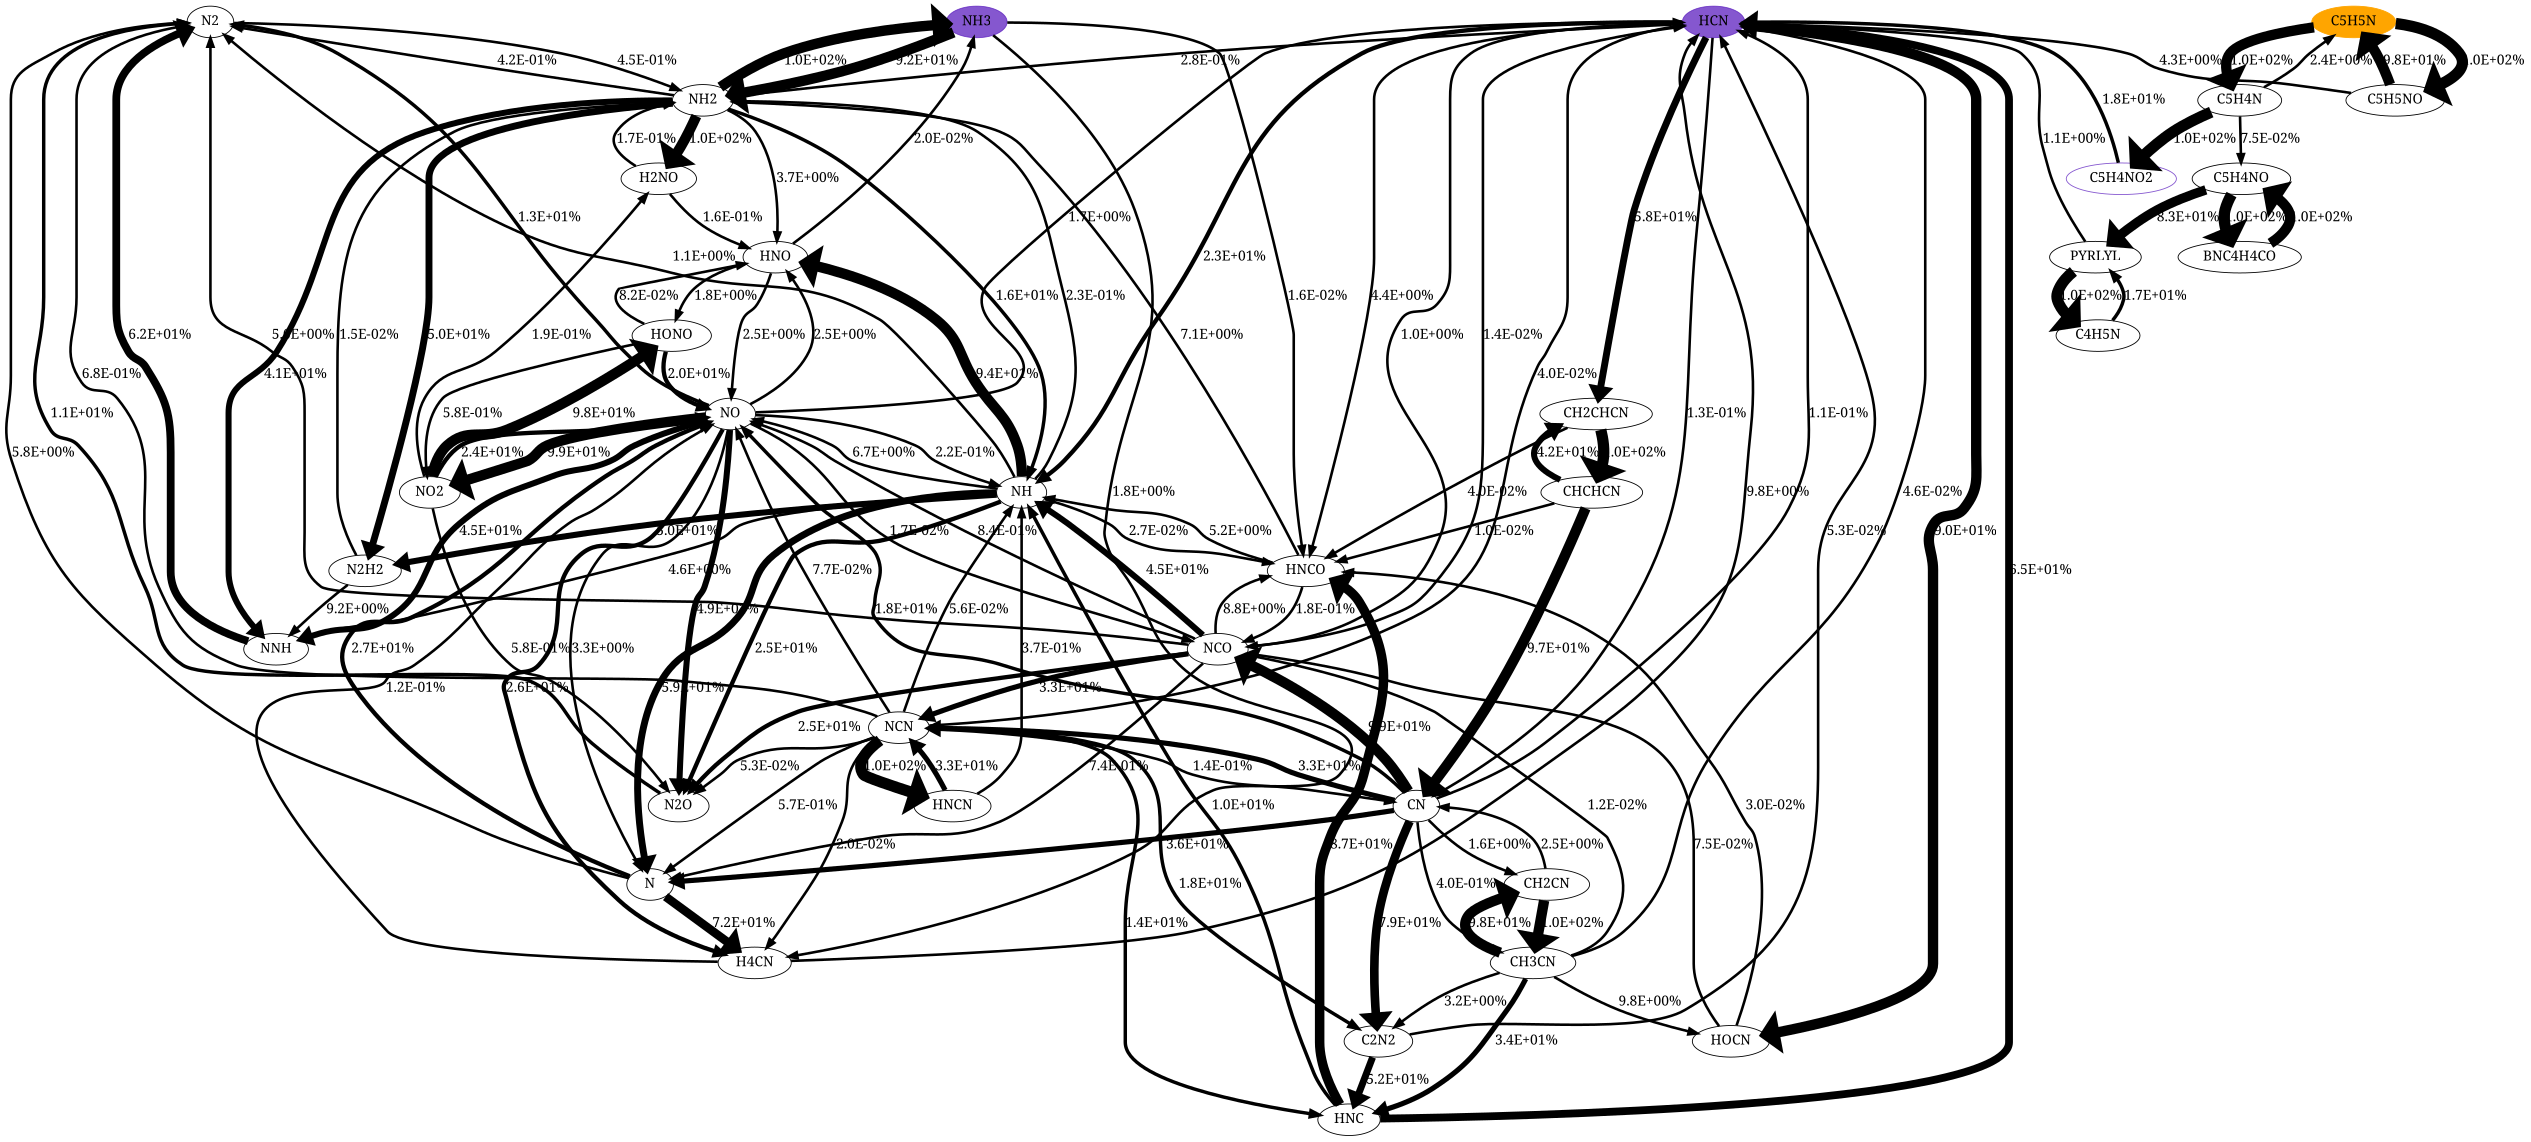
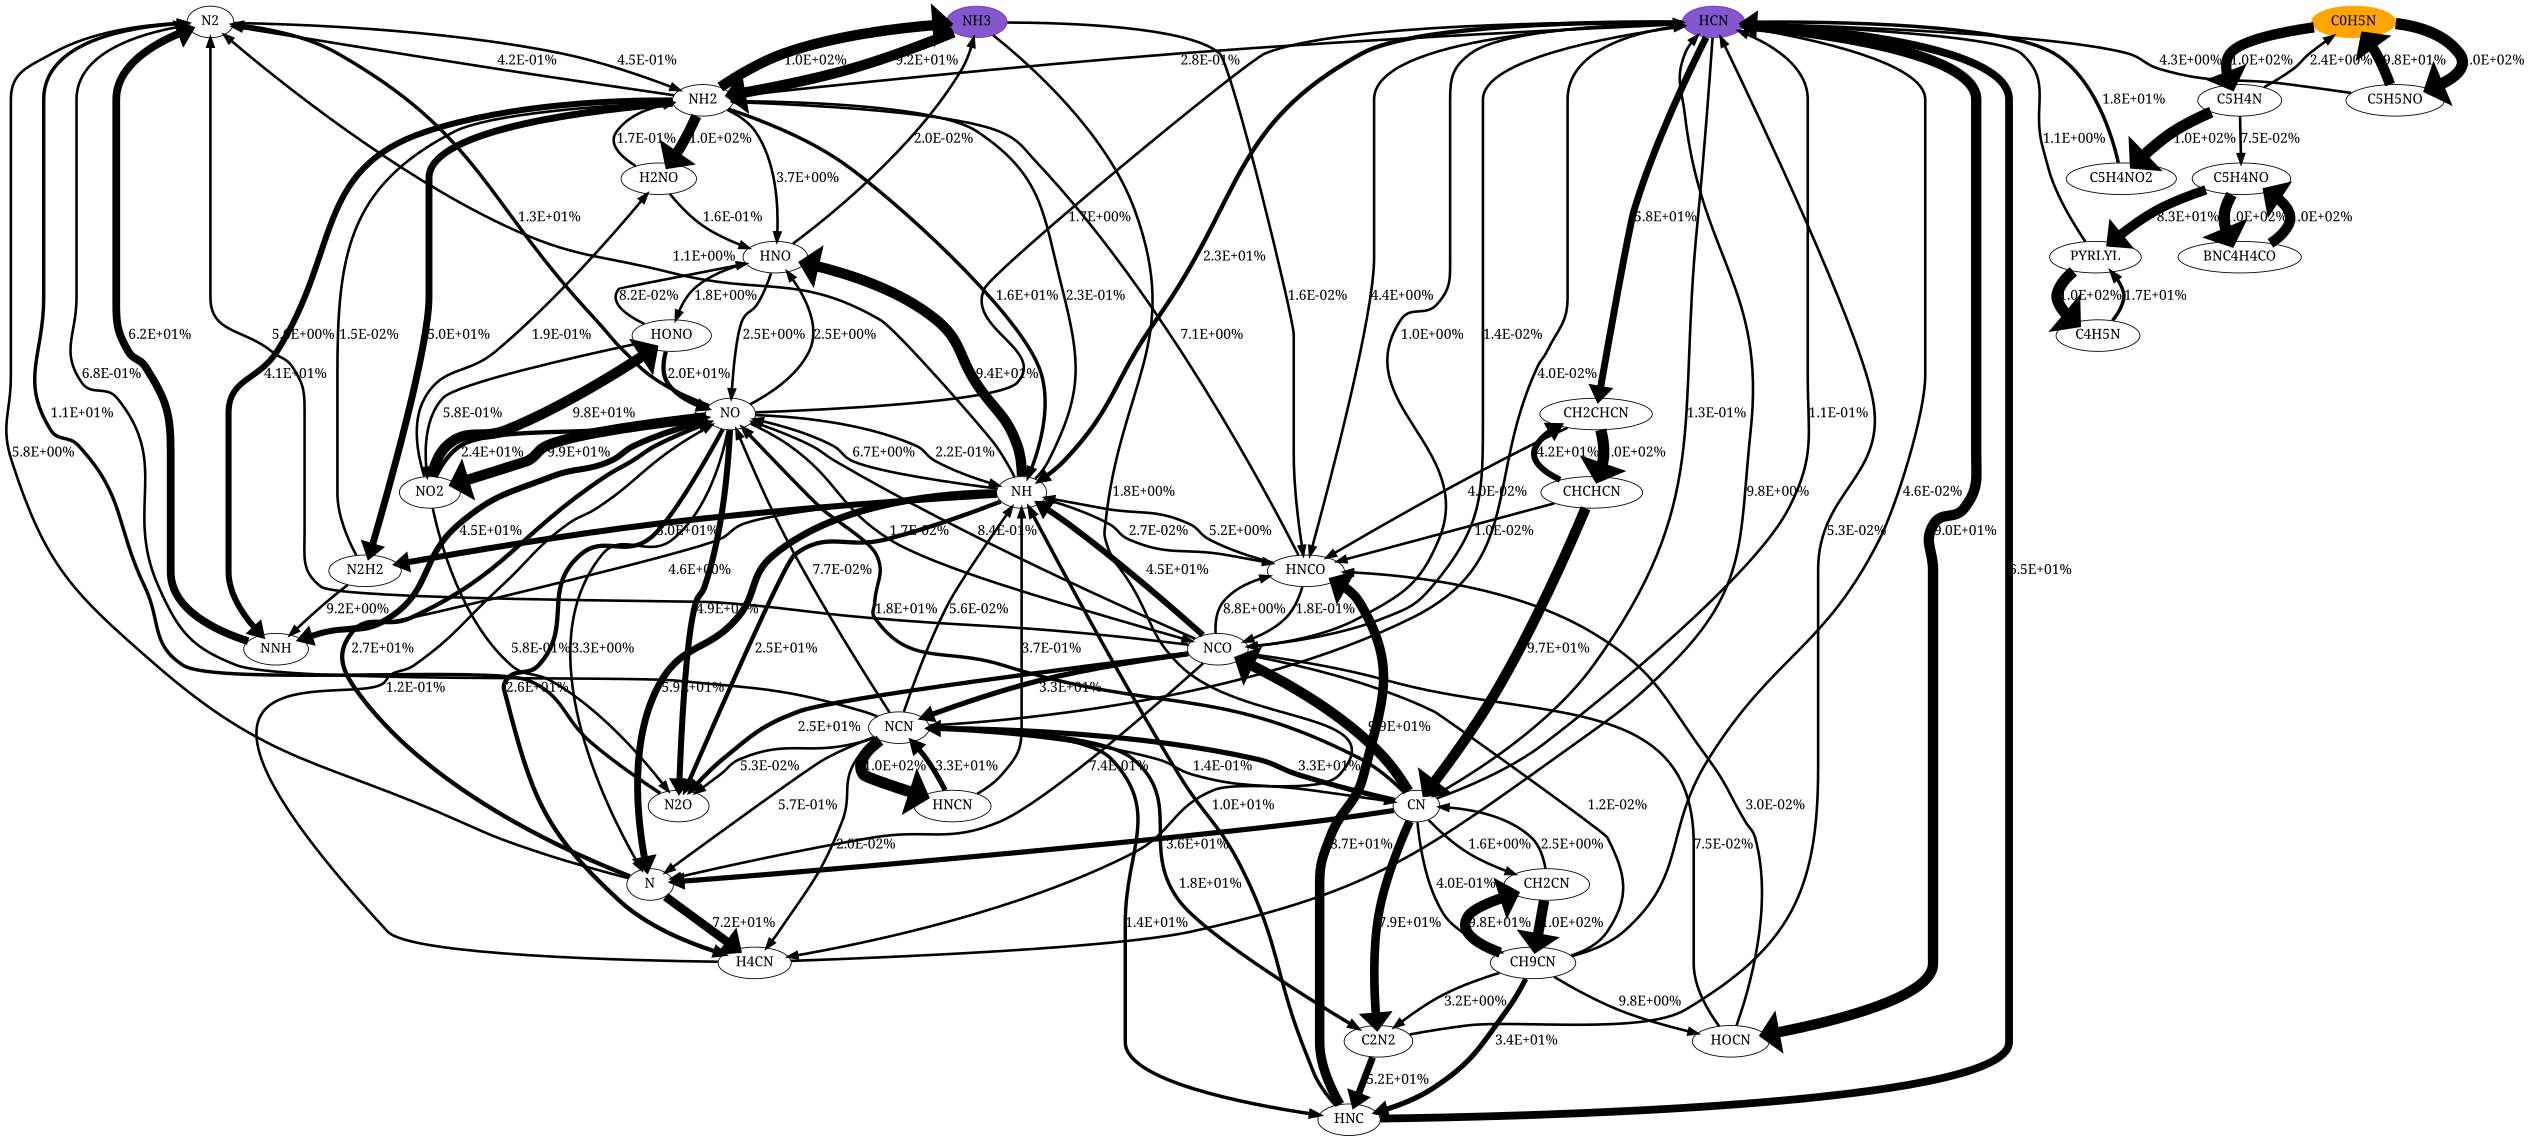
(2354, 22) -> (2354, 22)
(2121, 179) -> (2121, 179)
(1533, 963) -> (1533, 963)
